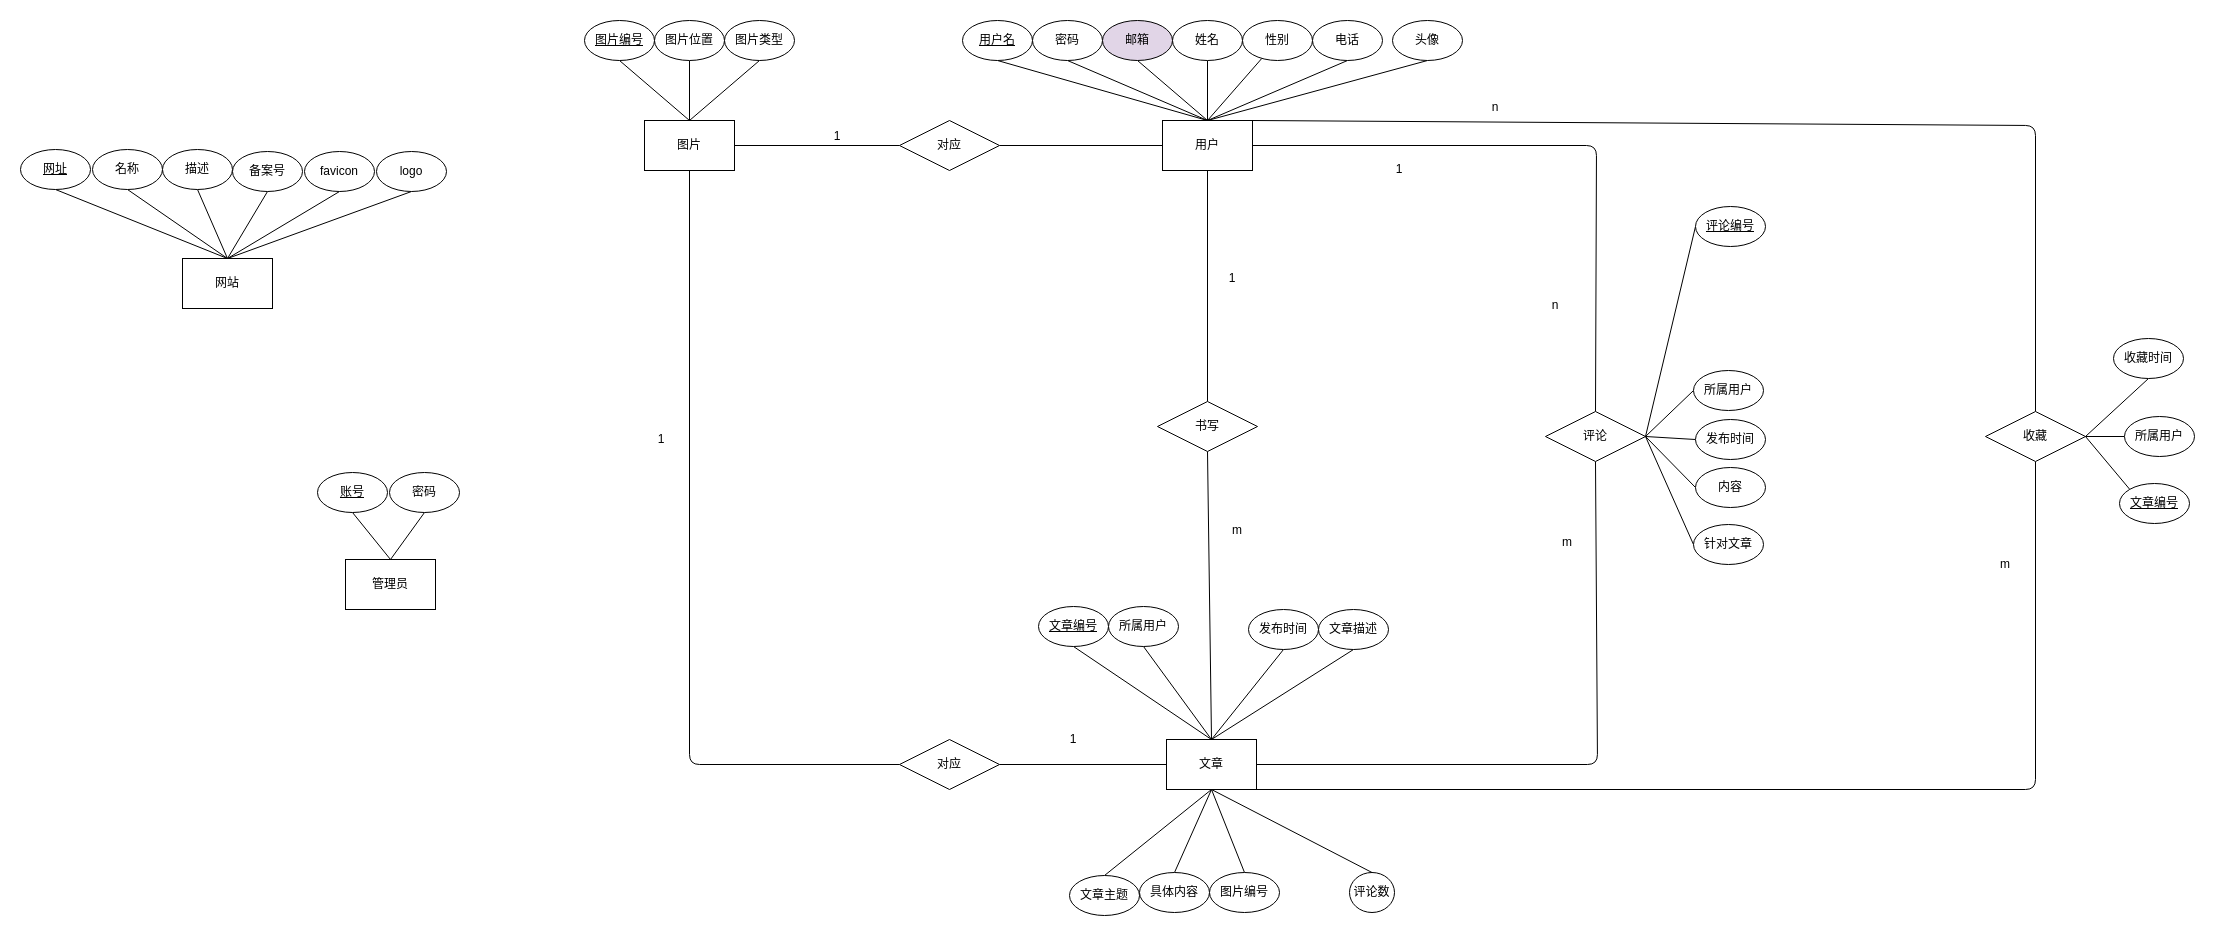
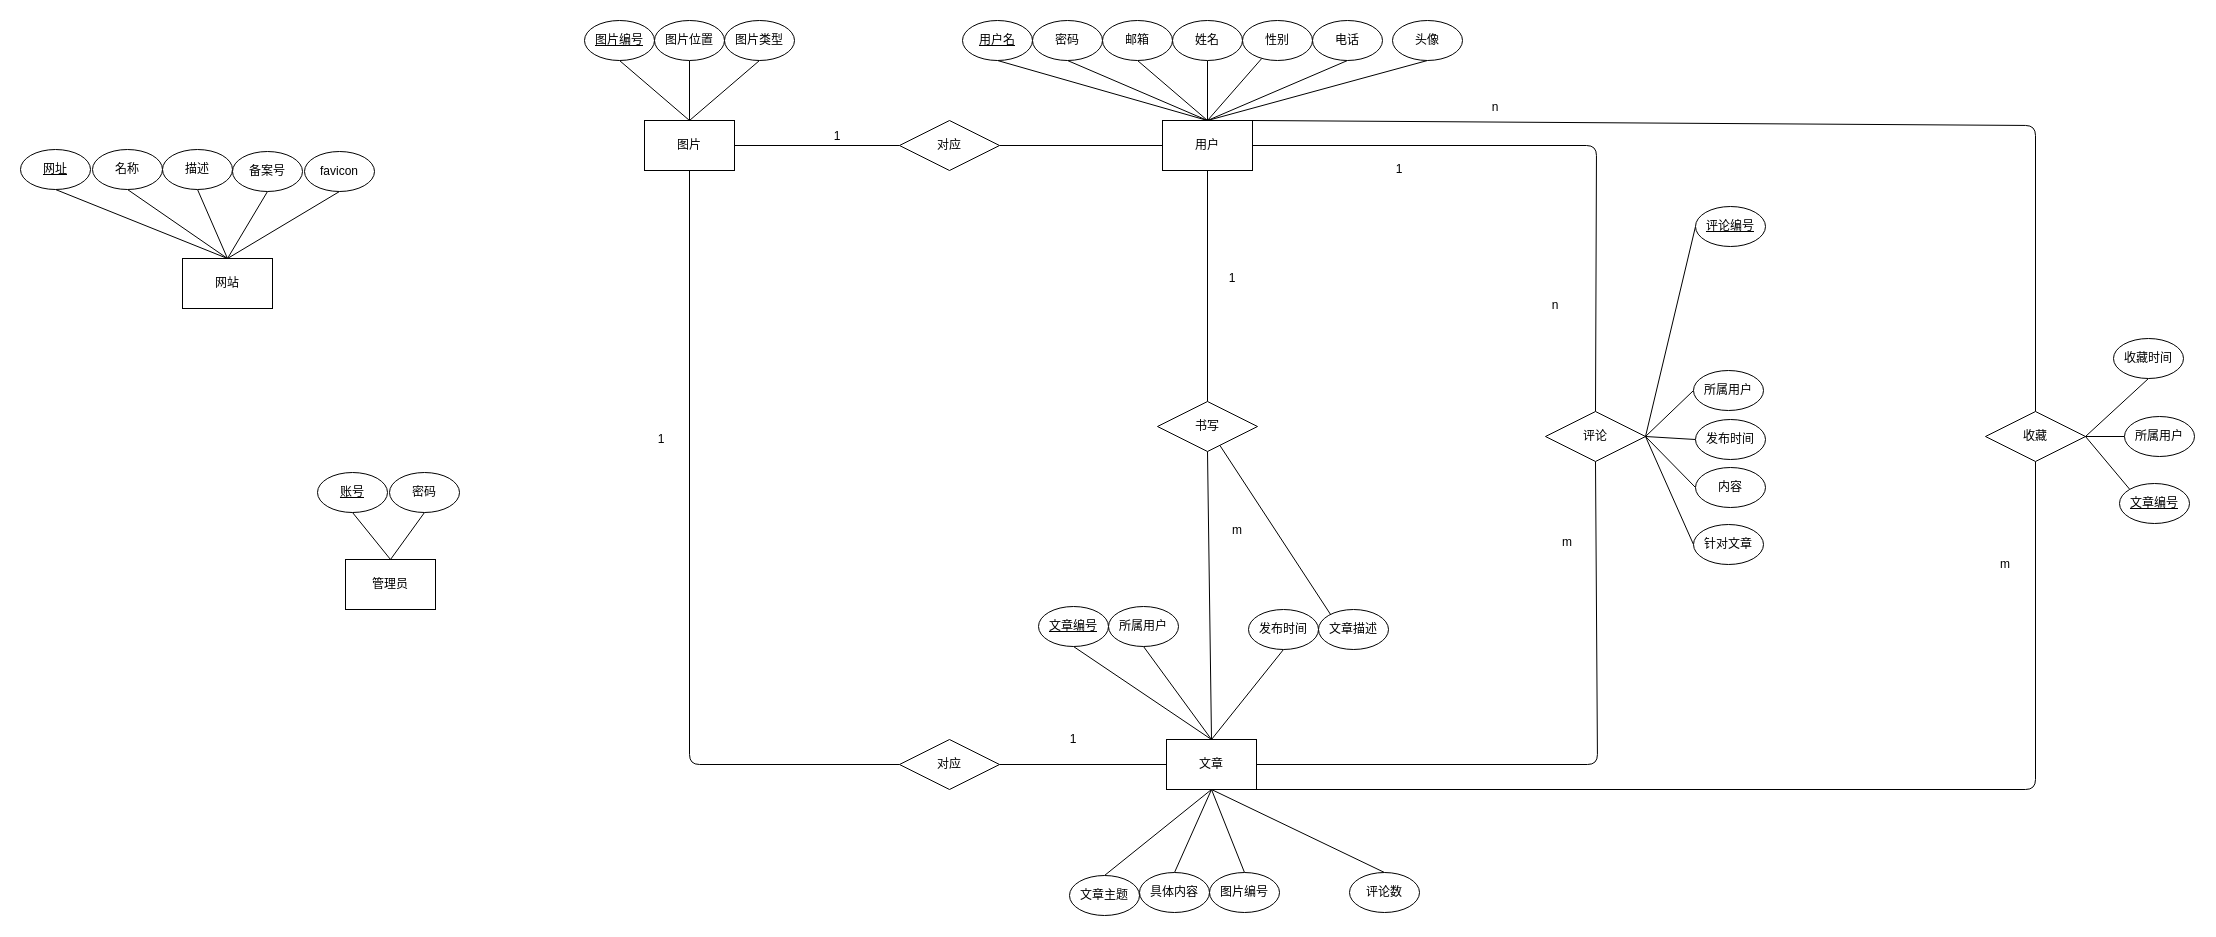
(1138, 41) -> (1138, 41)
(412, 172) -> none
(322, 224) -> none
(1284, 693) -> (1276, 531)
(1372, 893) -> (1385, 893)
